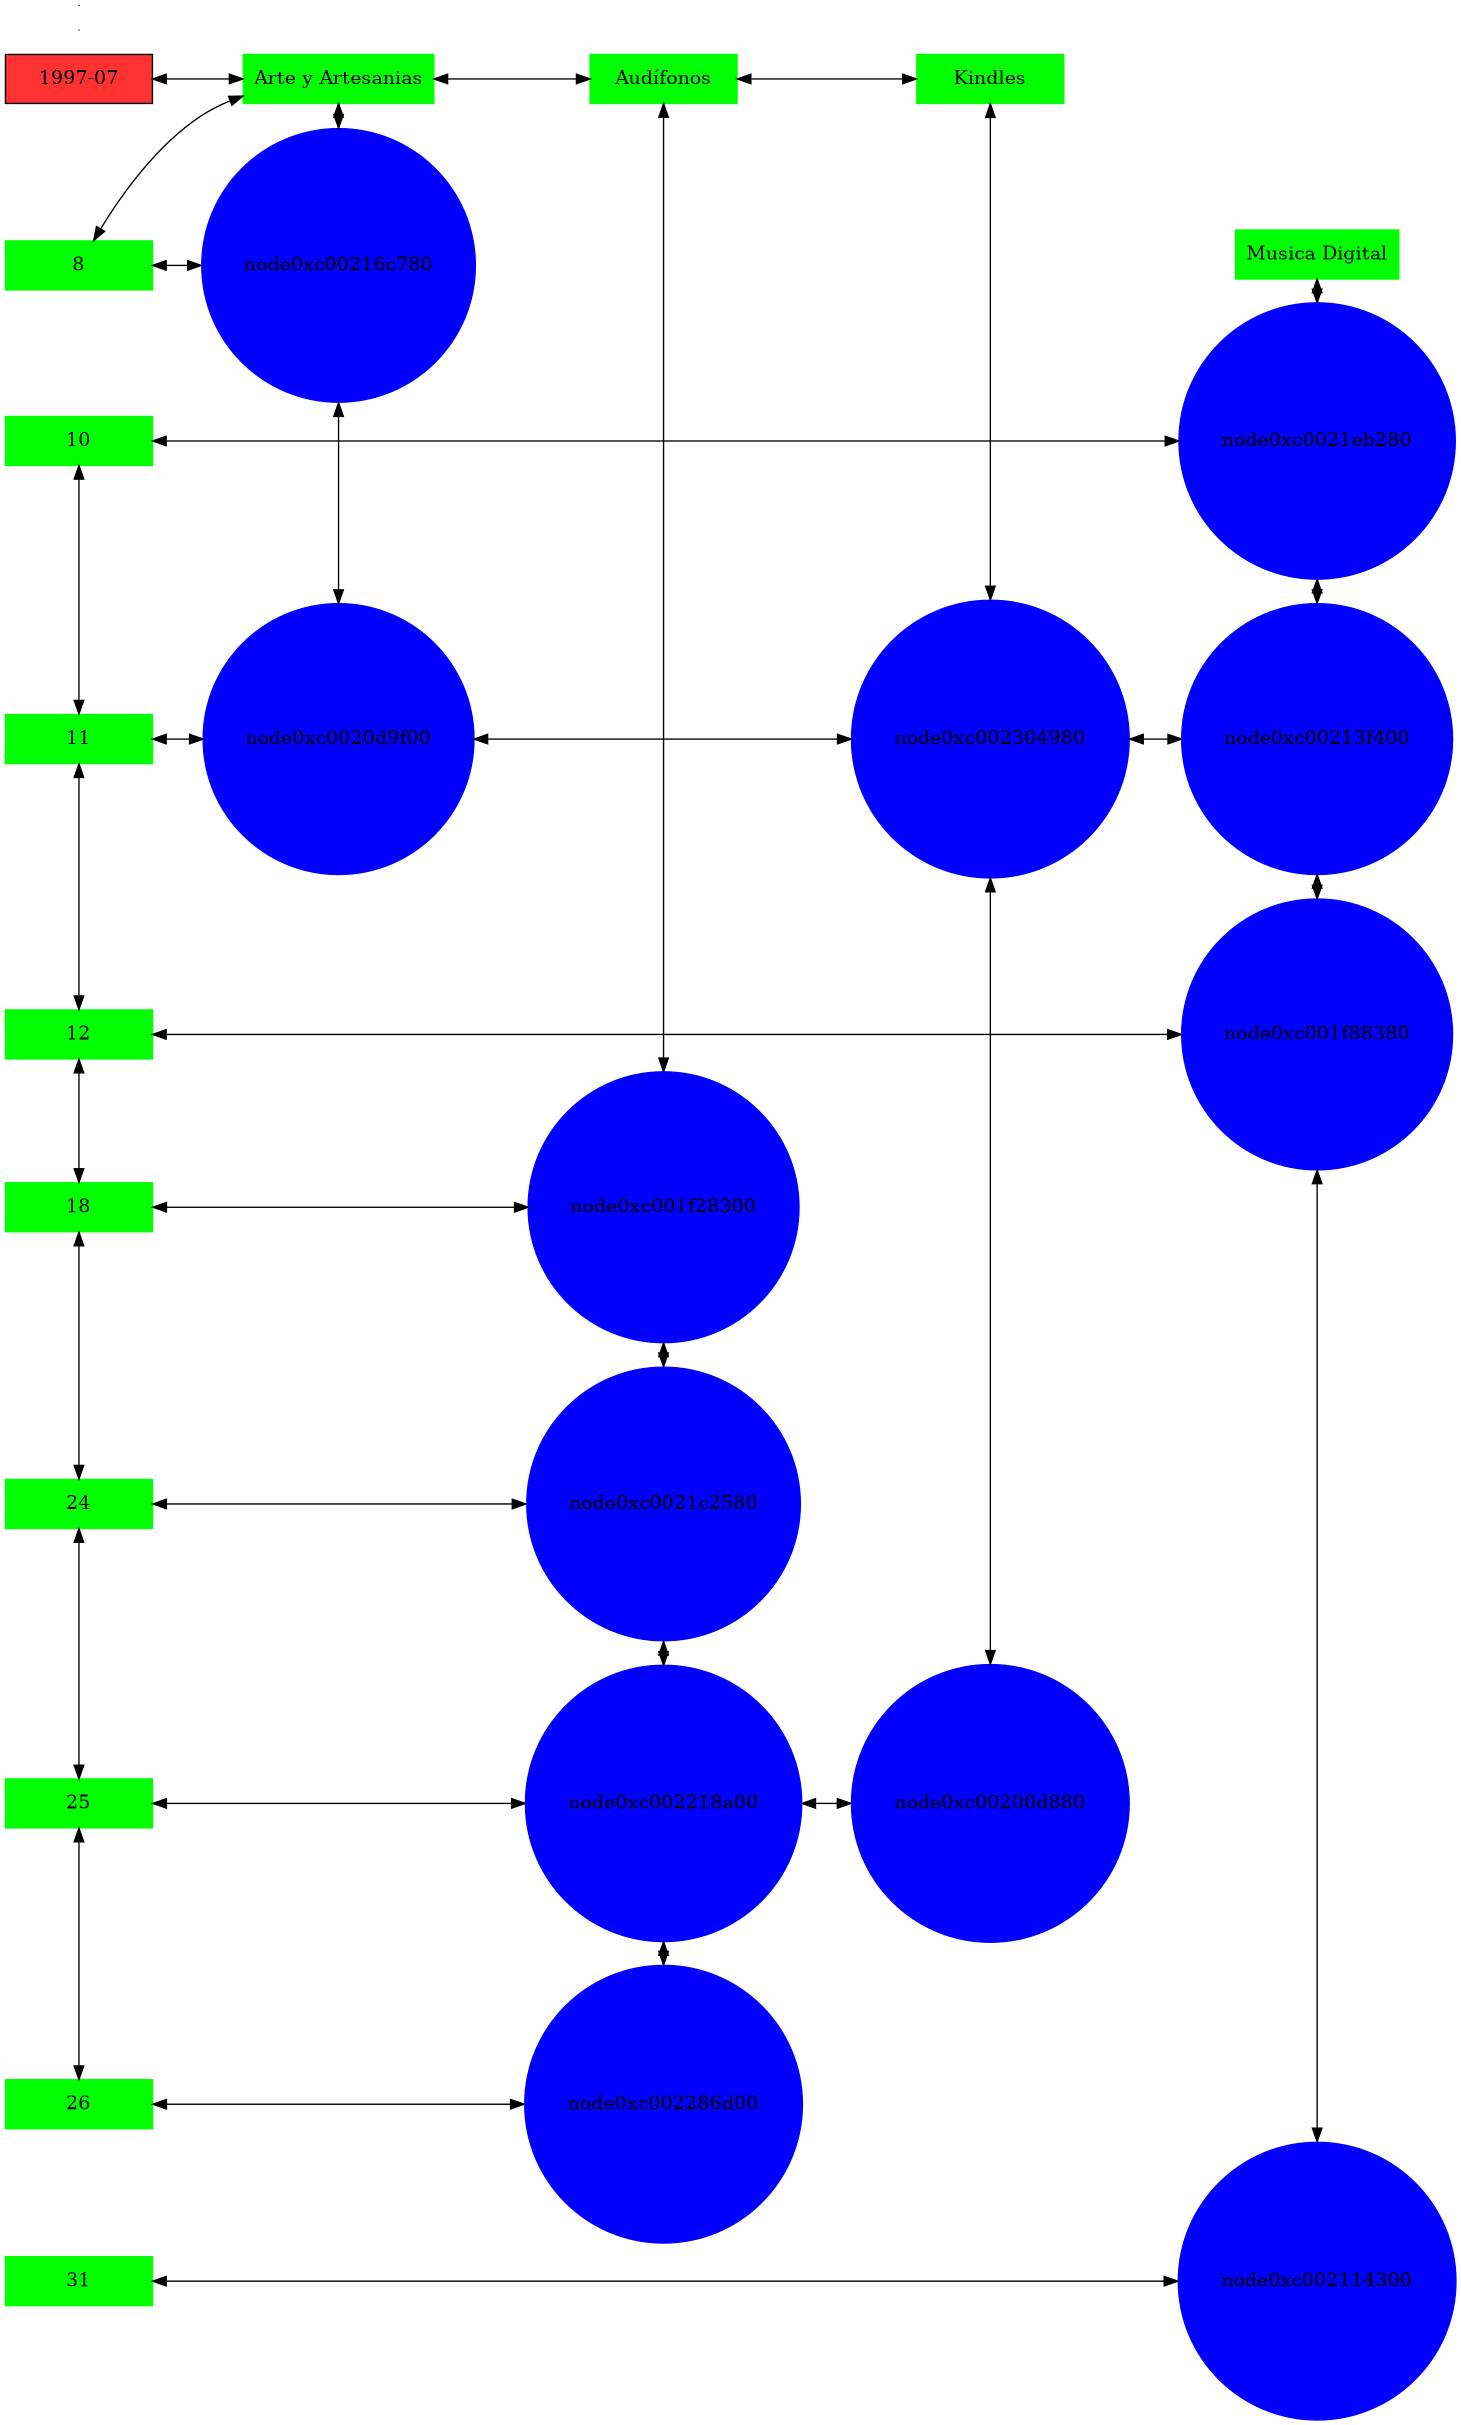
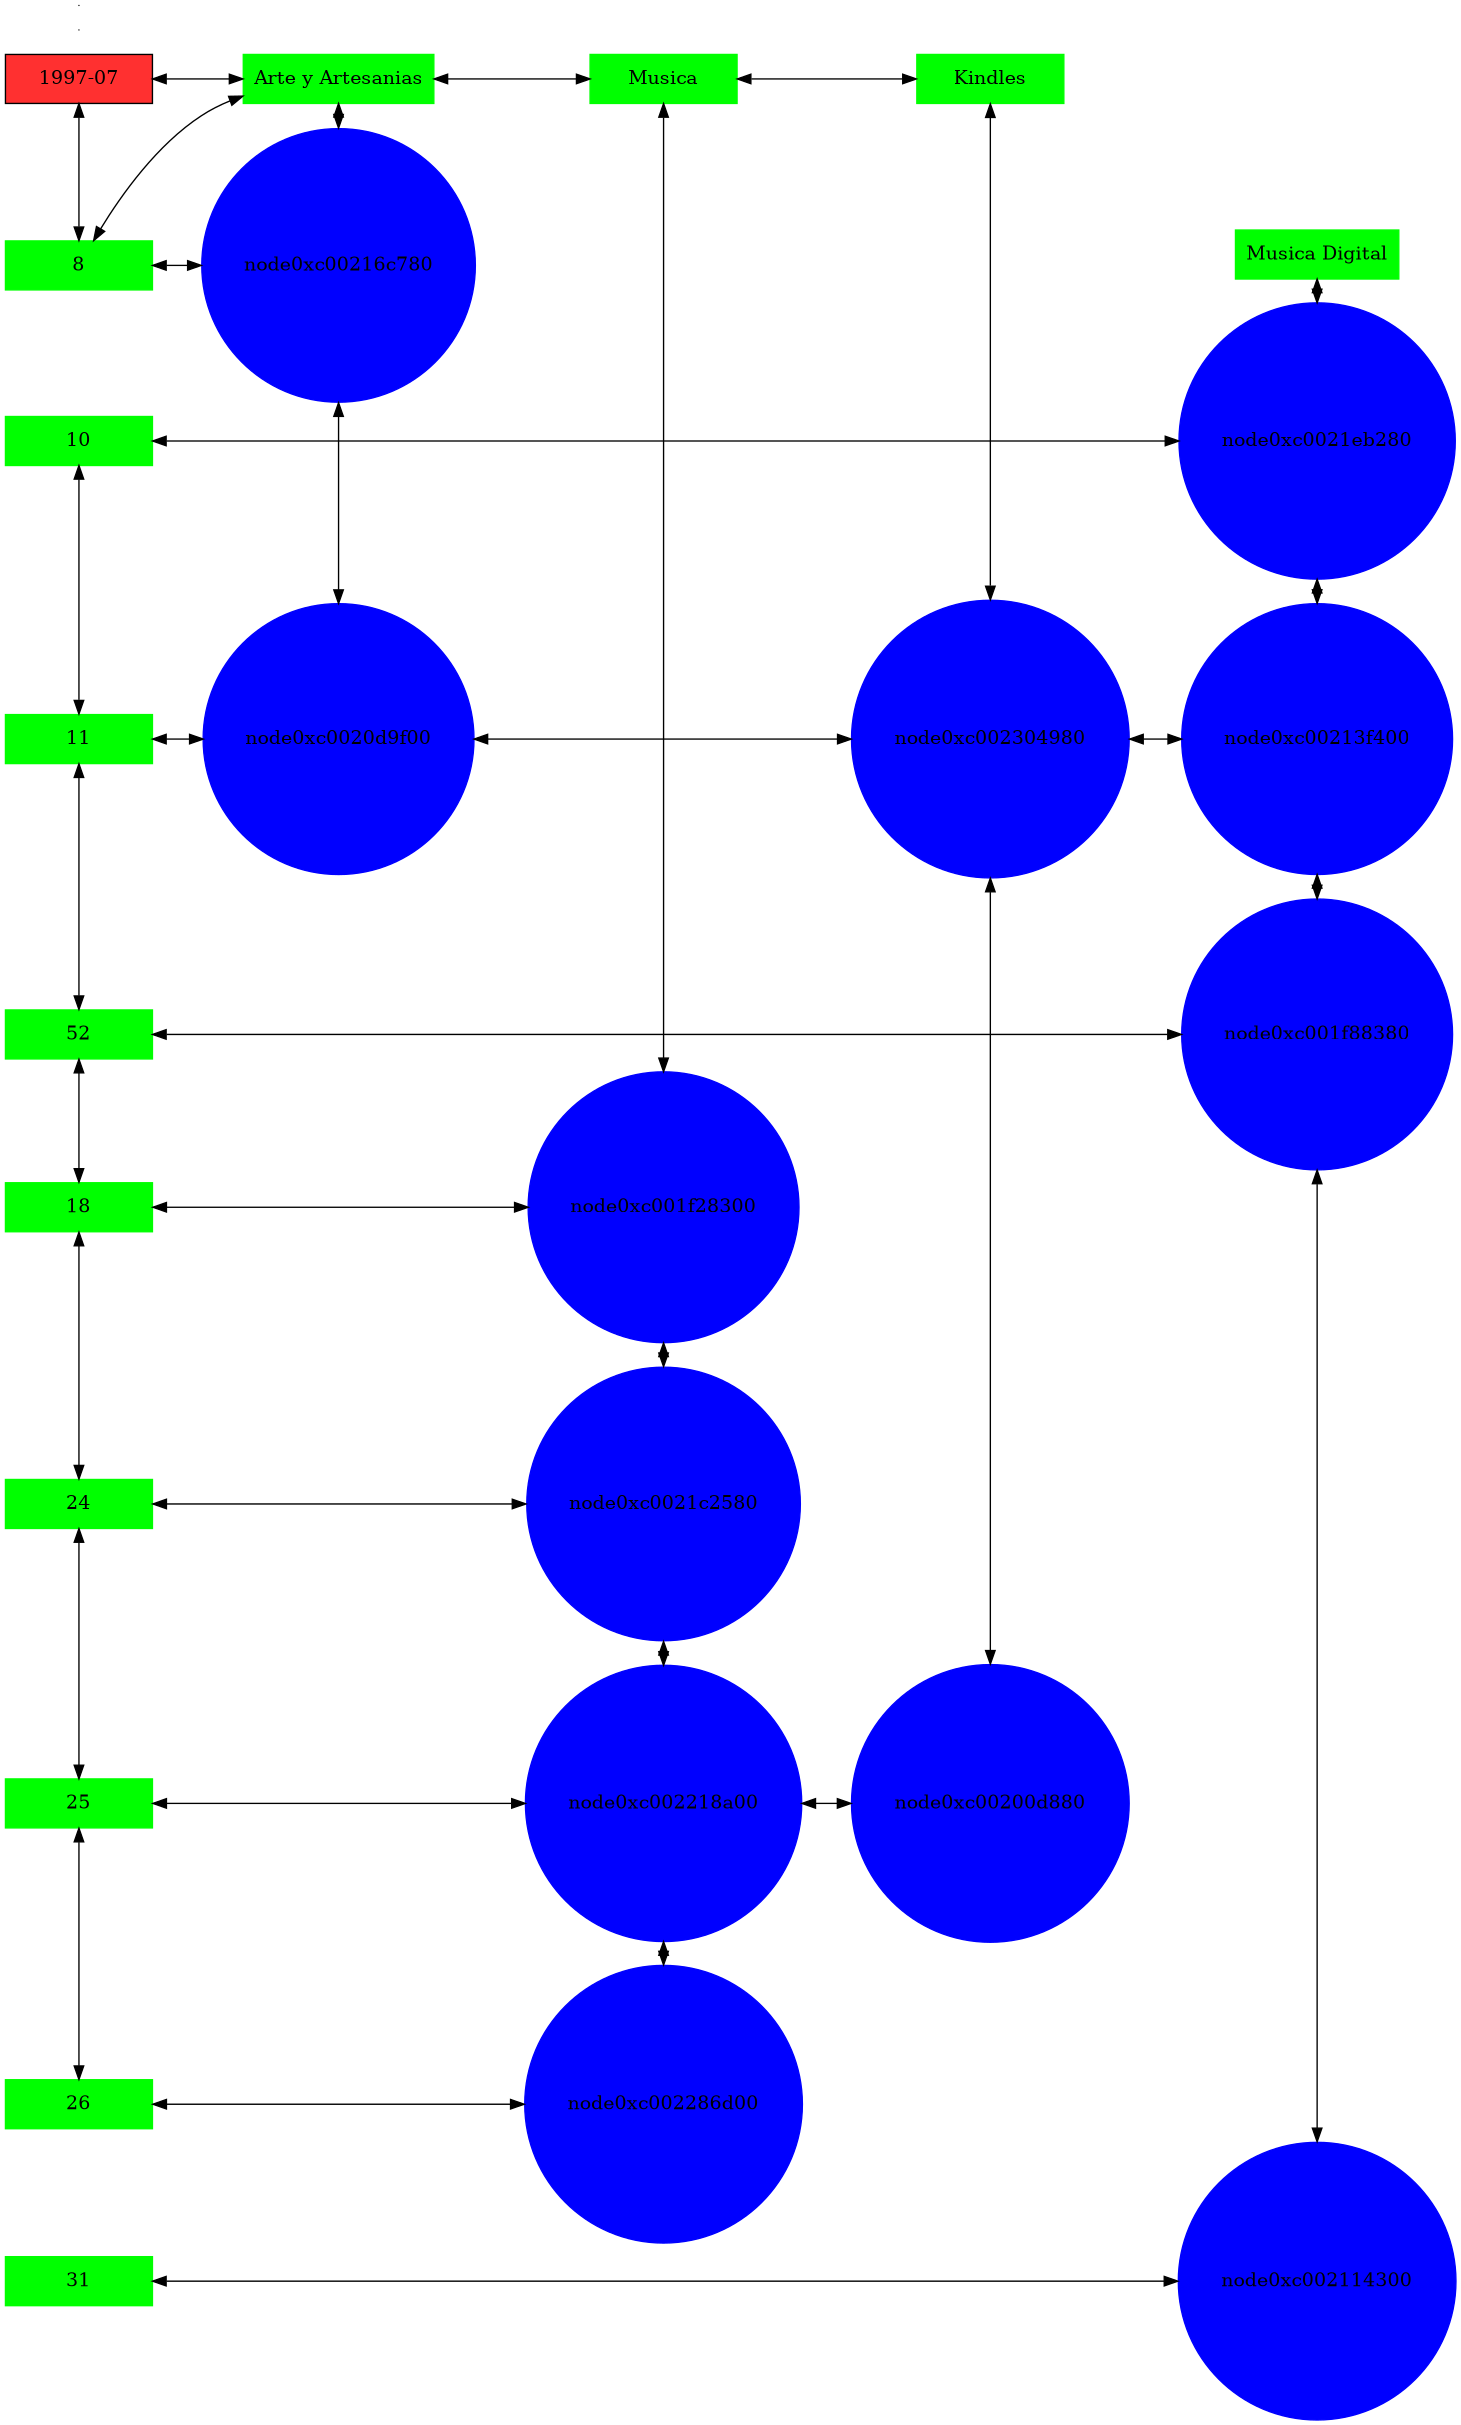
(664, 79) -> (664, 79)
none -> (79, 172)
(79, 1034) -> (79, 1034)
